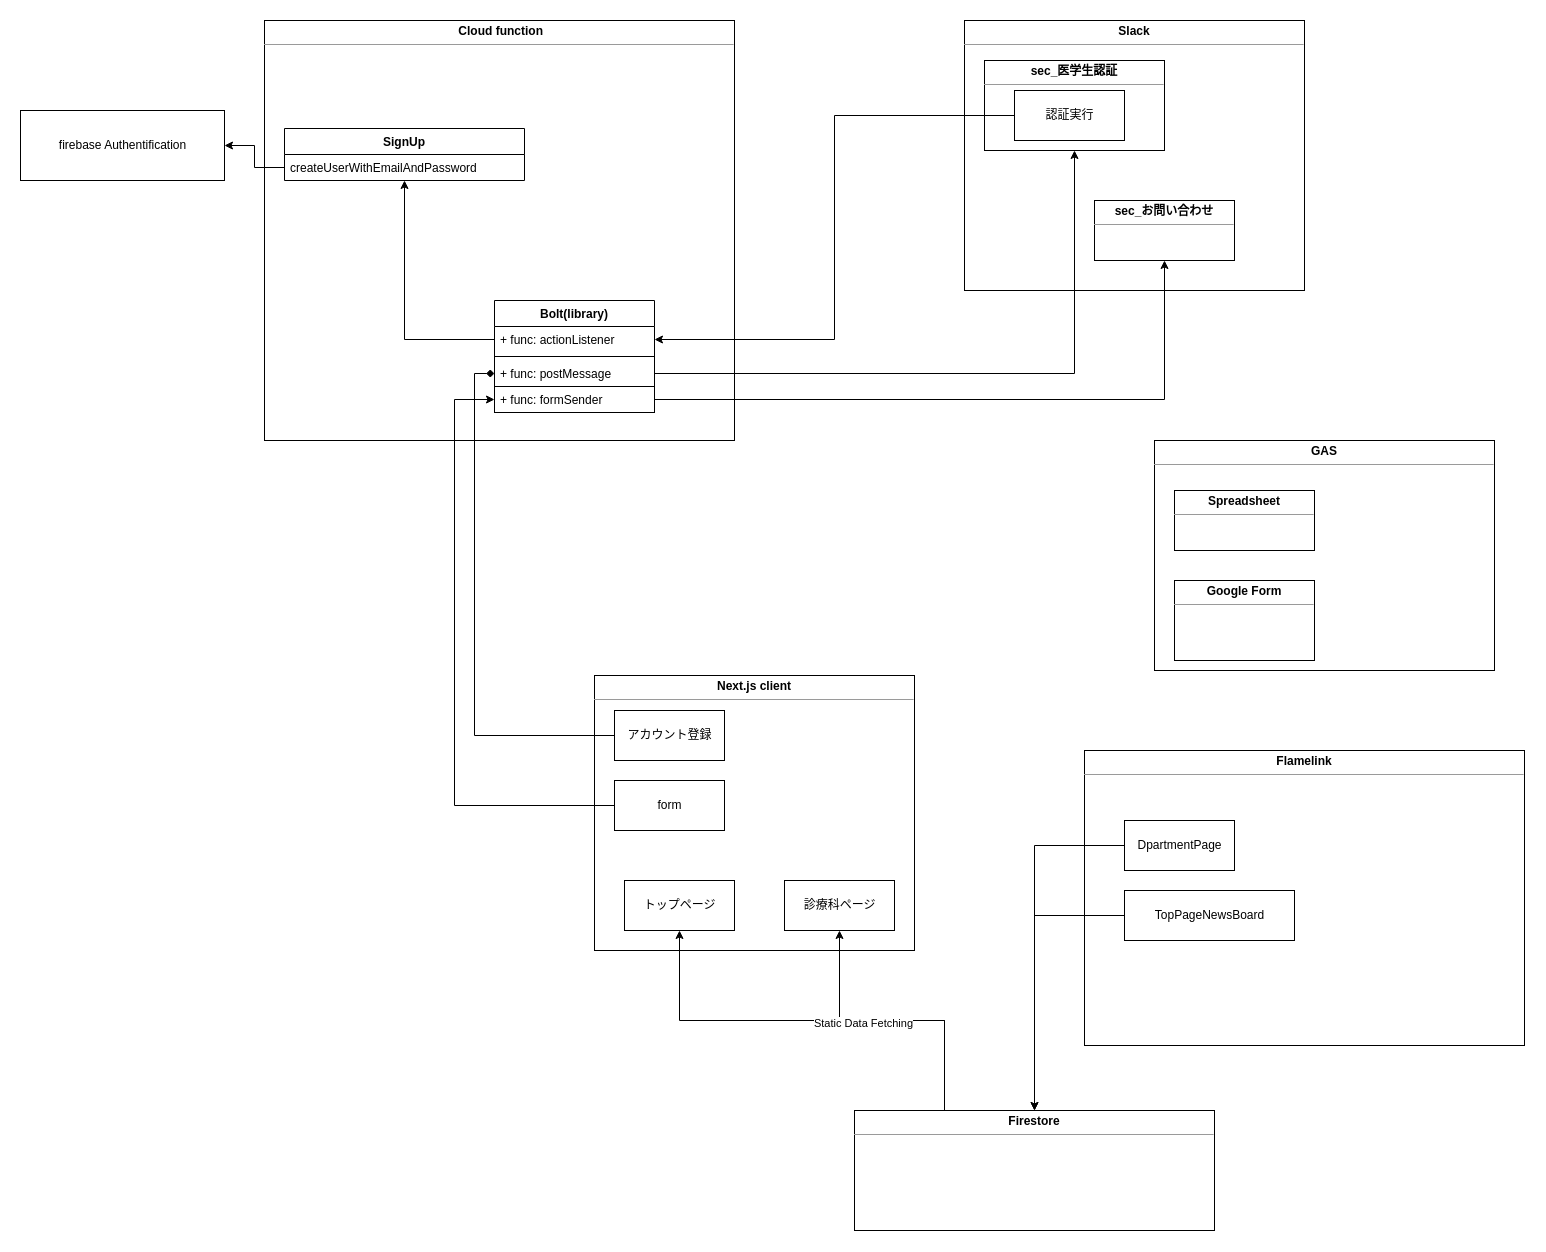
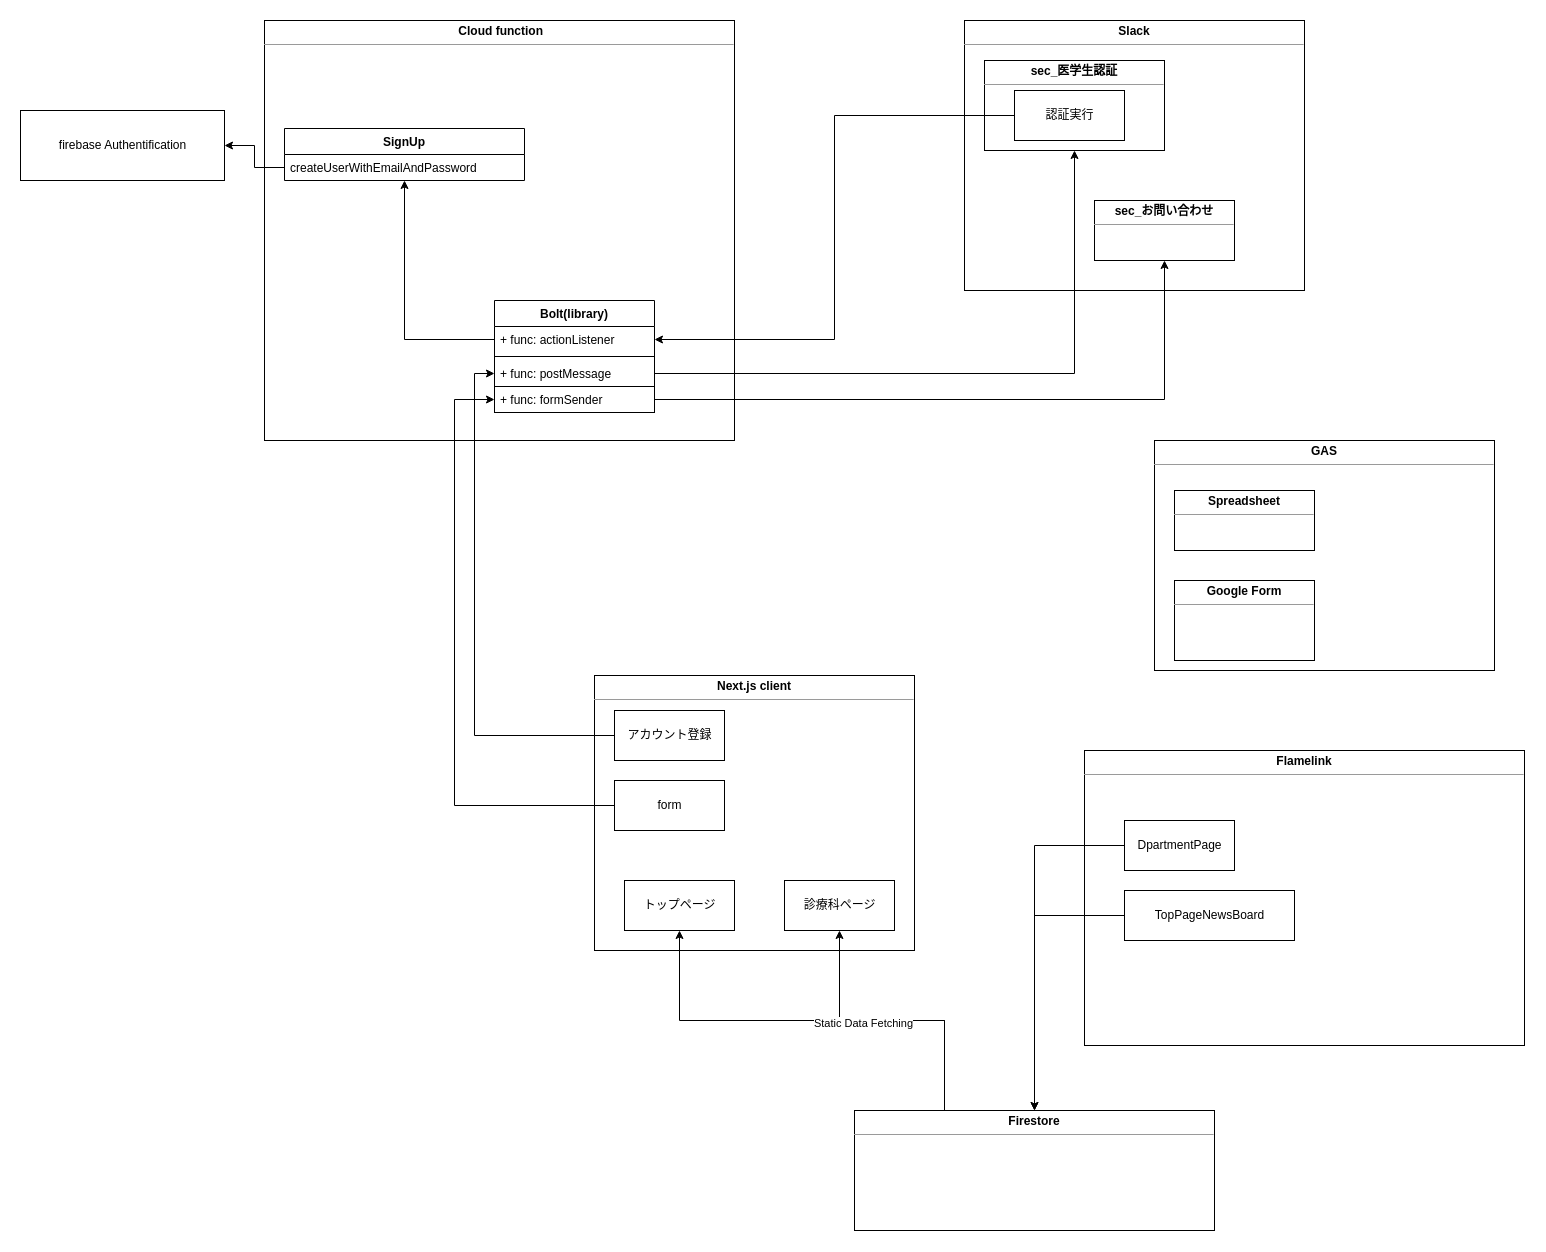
(485, 374) -> (486, 374)
